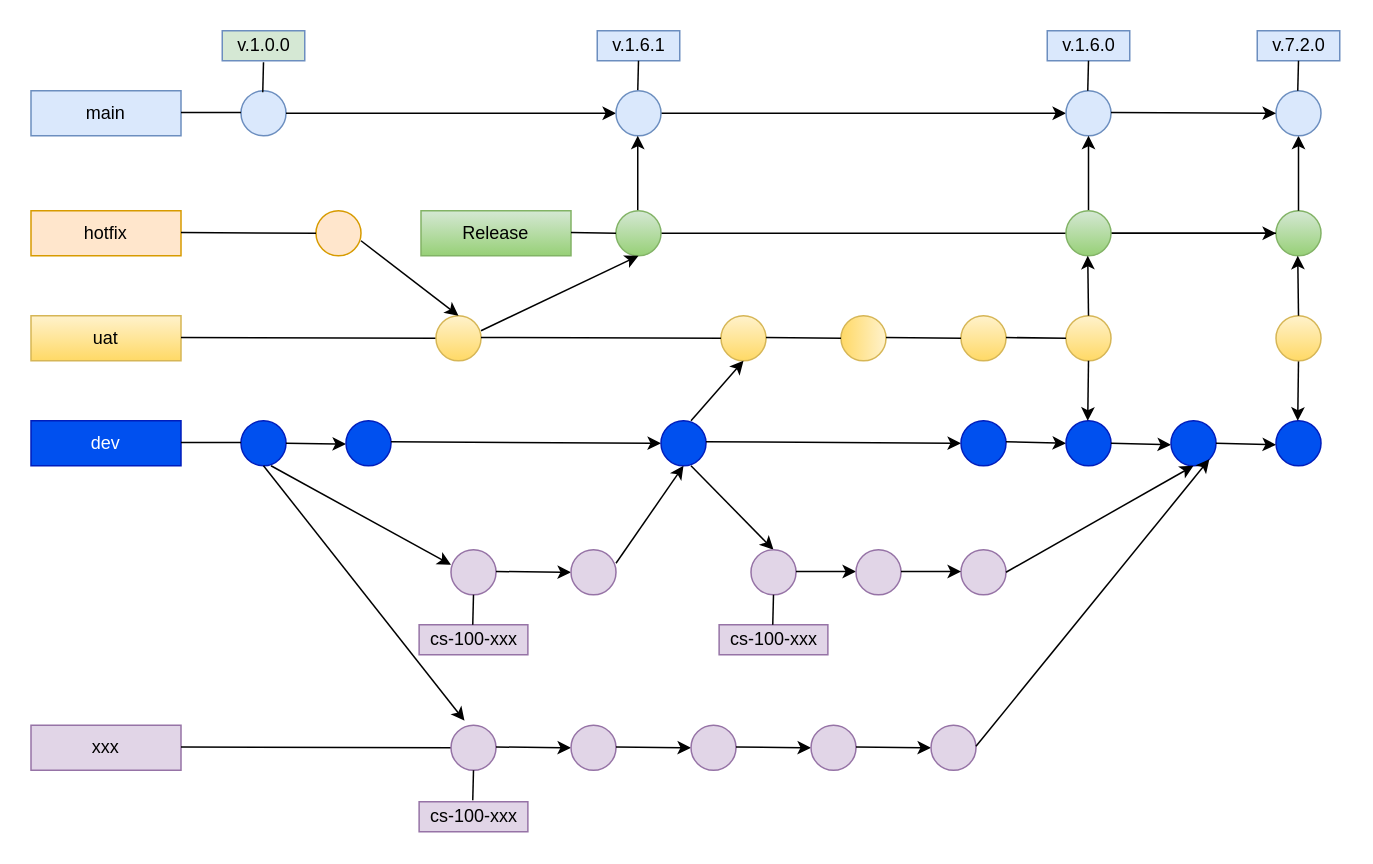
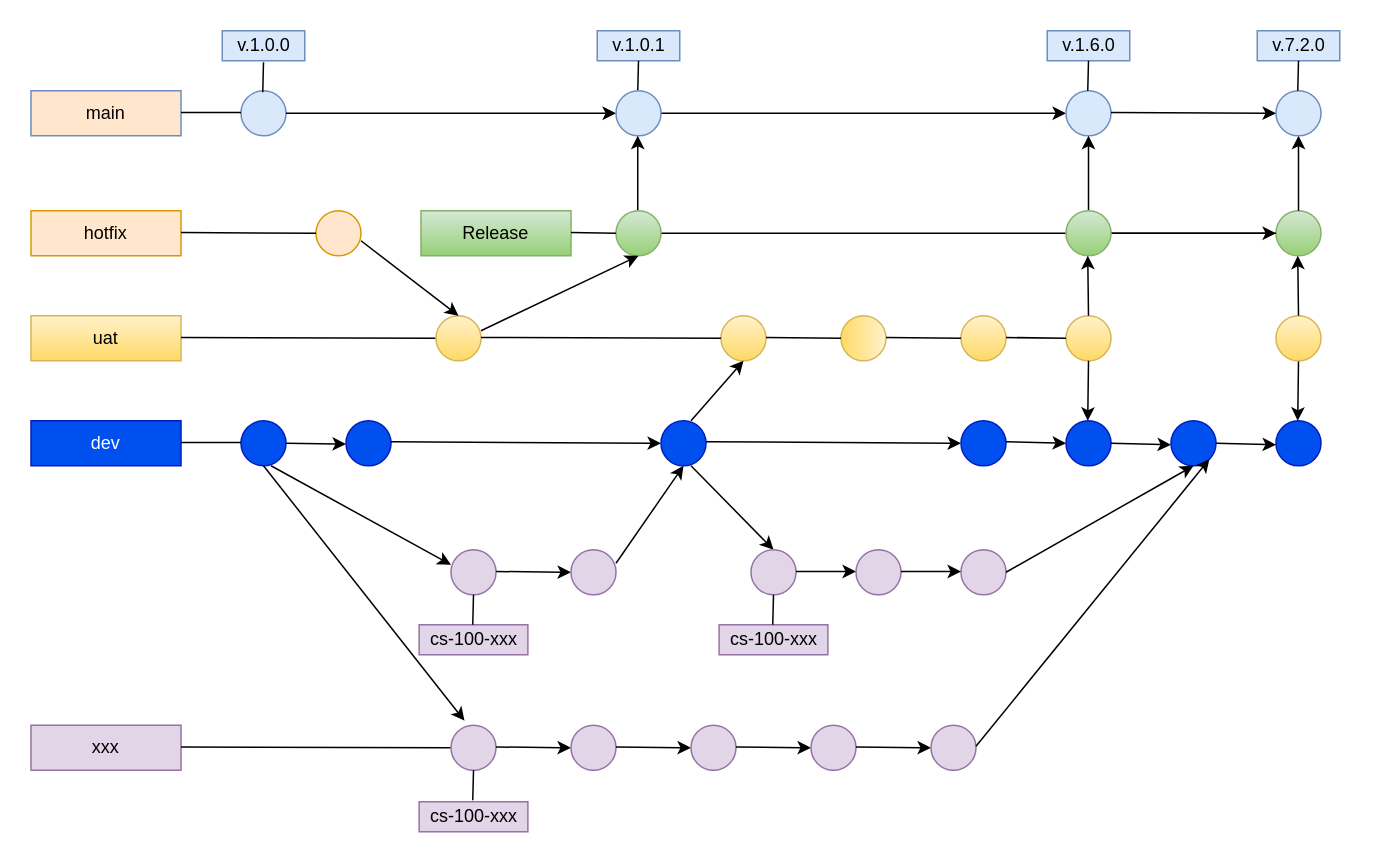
(263, 46) -> (263, 46)
(639, 46) -> (639, 46)
(106, 113) -> (106, 113)
